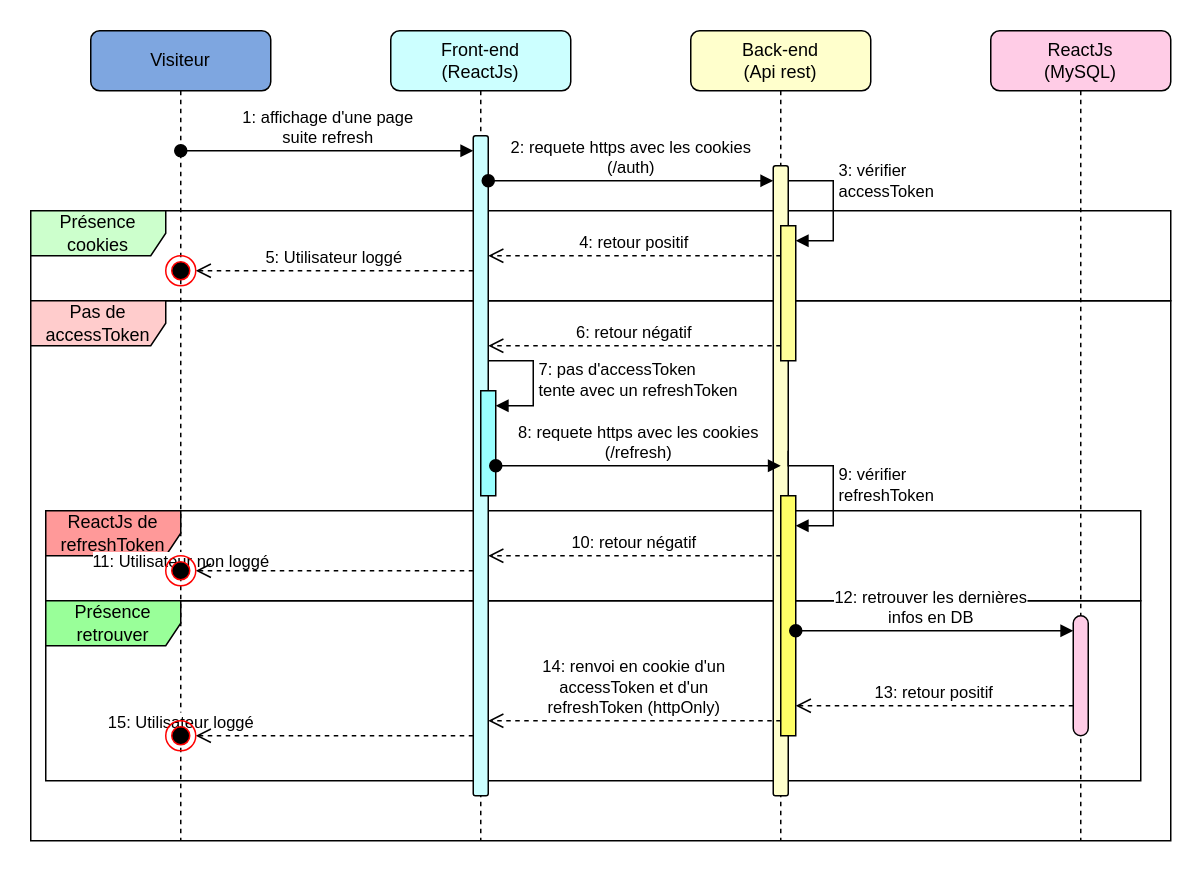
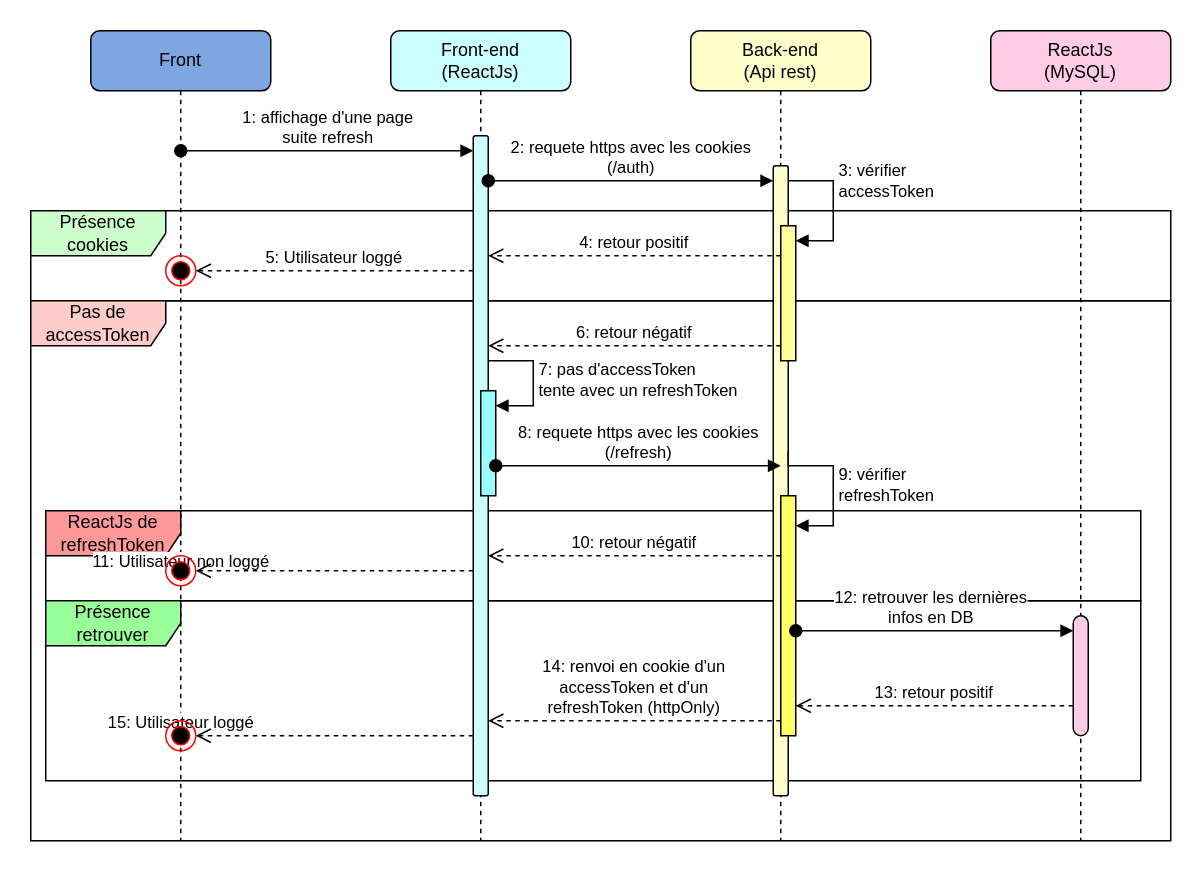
(181, 61) -> (181, 61)
